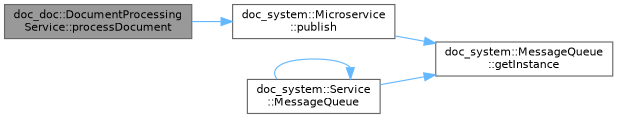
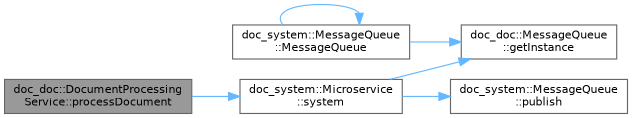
(314, 22) -> (321, 96)
(524, 59) -> (539, 42)
(314, 96) -> (321, 42)
none -> (539, 96)
